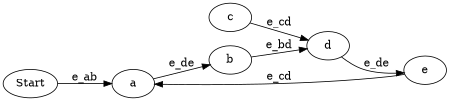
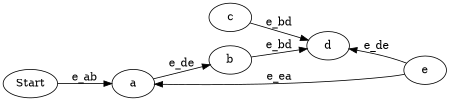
(279, 22) -> (279, 22)
(367, 70) -> (382, 56)
(279, 77) -> (279, 77)
